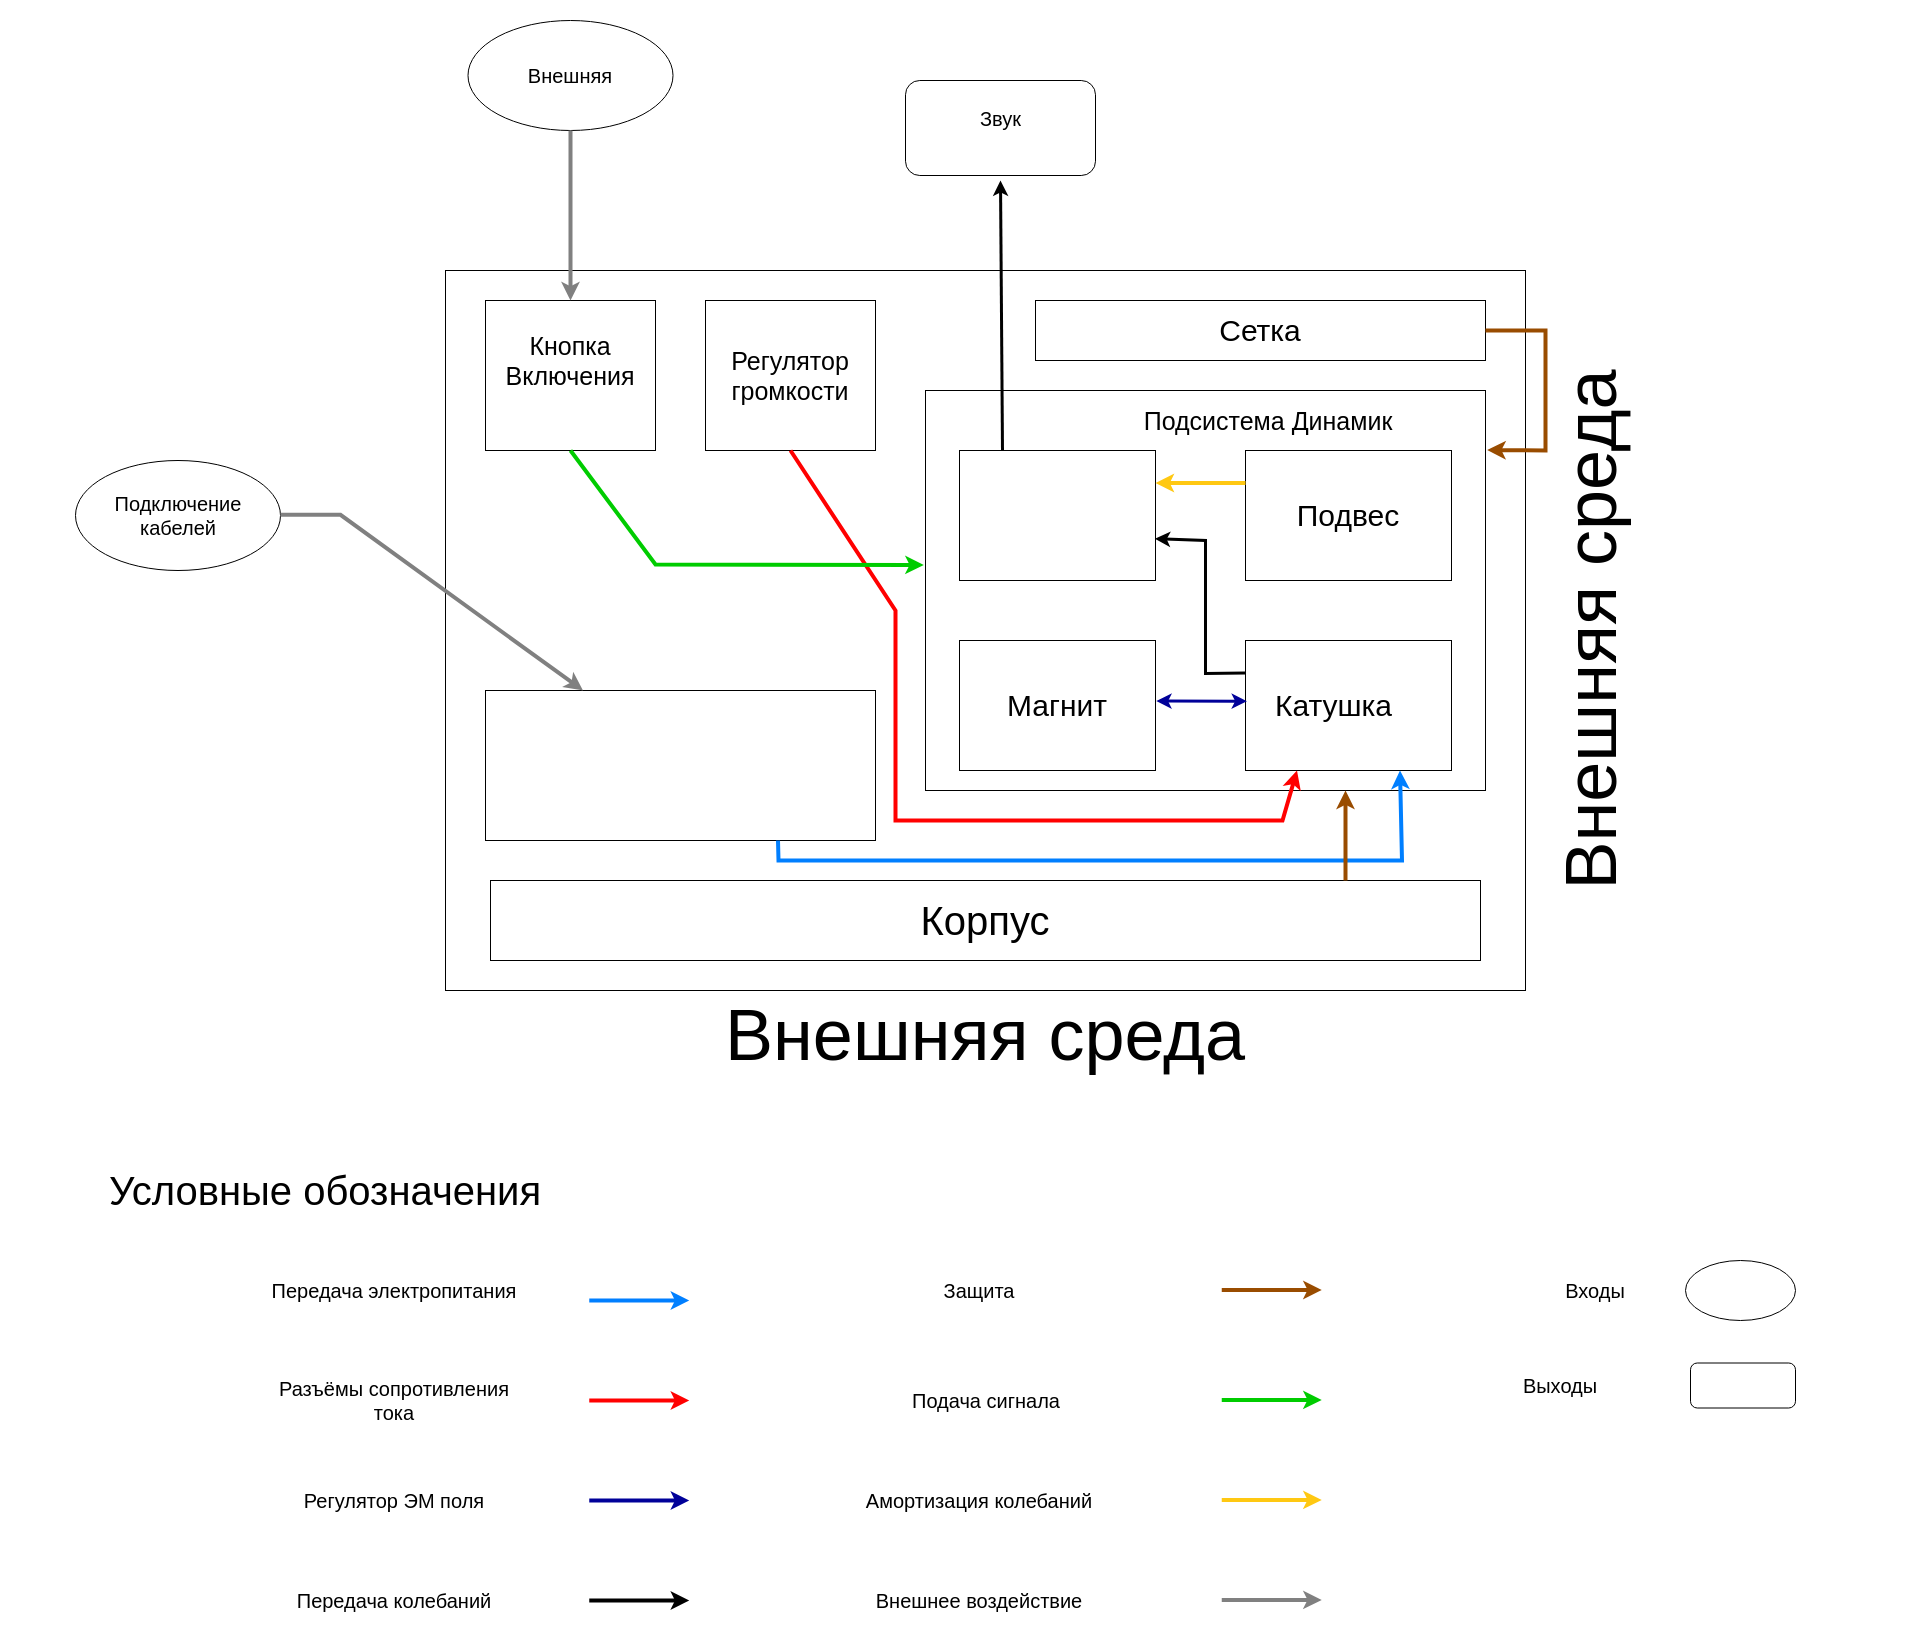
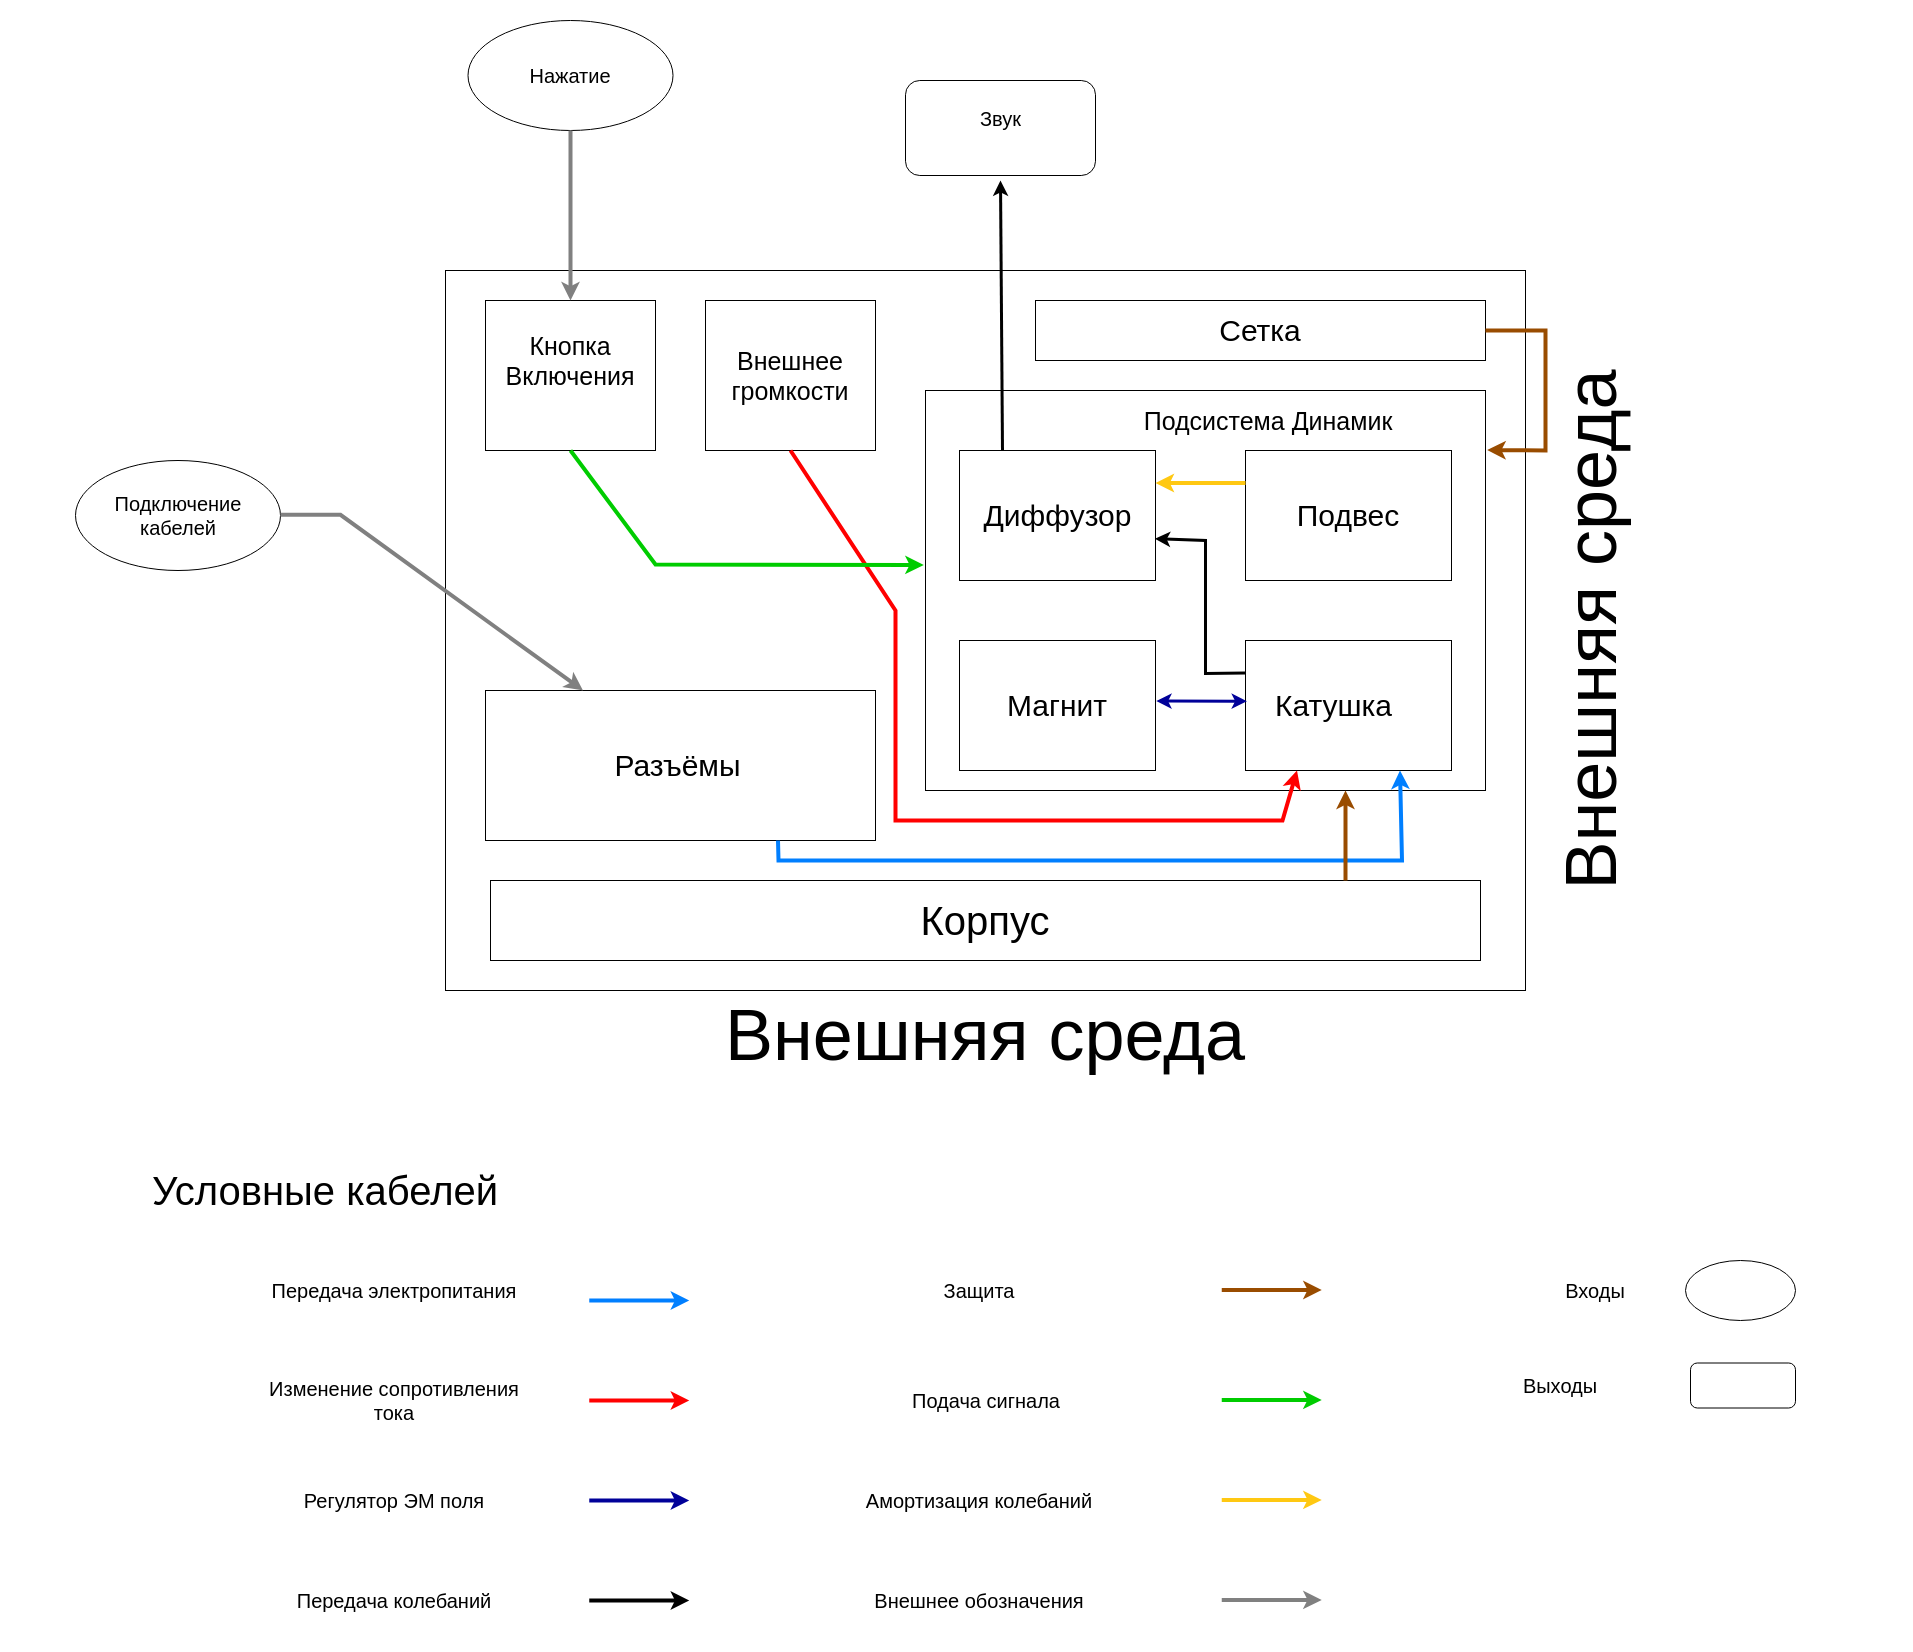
(571, 76) -> (571, 76)
(791, 376) -> (791, 376)
none -> (1058, 516)
none -> (678, 766)
(326, 1191) -> (326, 1191)
(395, 1401) -> (395, 1401)
(980, 1601) -> (980, 1601)
